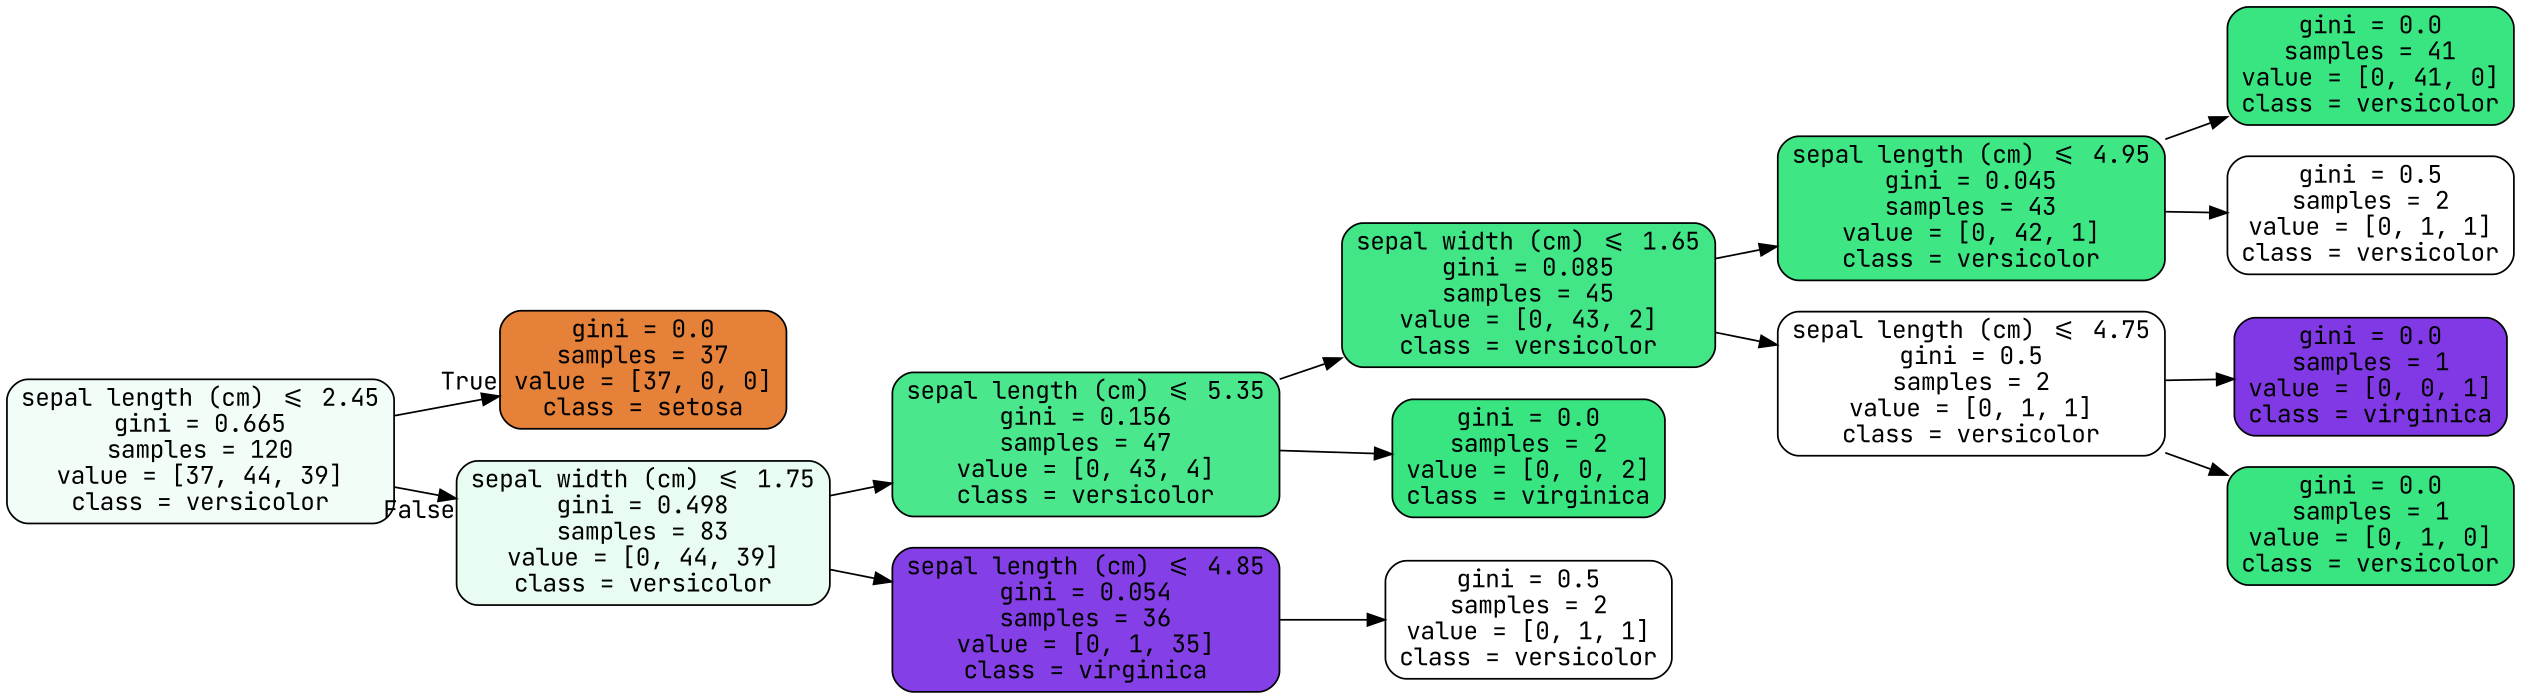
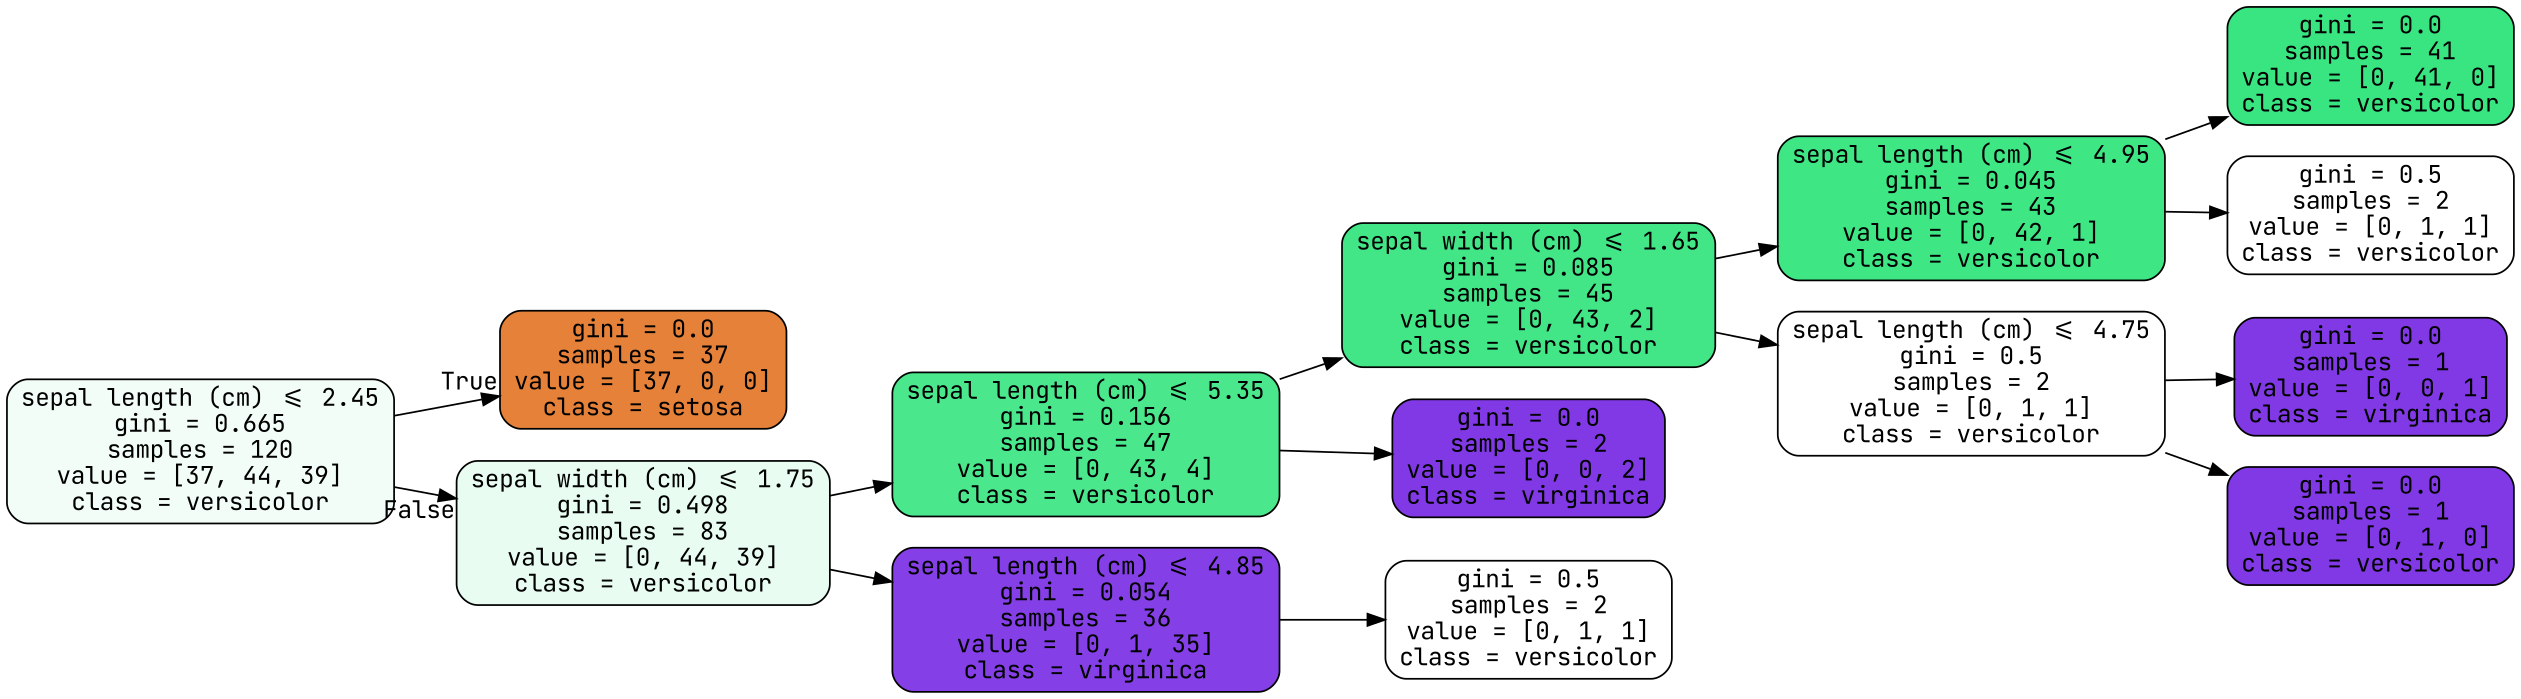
(1529, 458) -> (1529, 458)
(2371, 526) -> (2371, 526)
